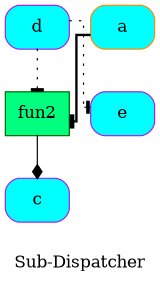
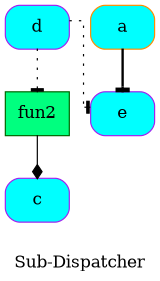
(76, 72) -> (123, 67)
